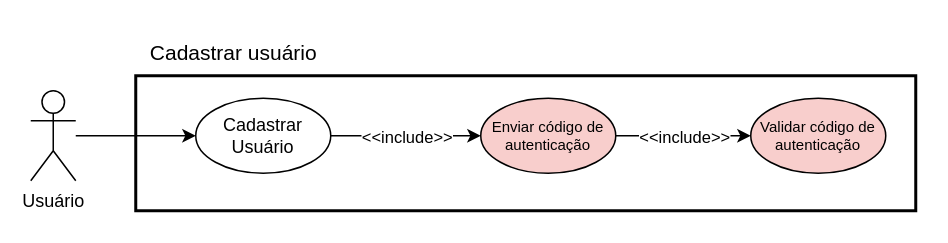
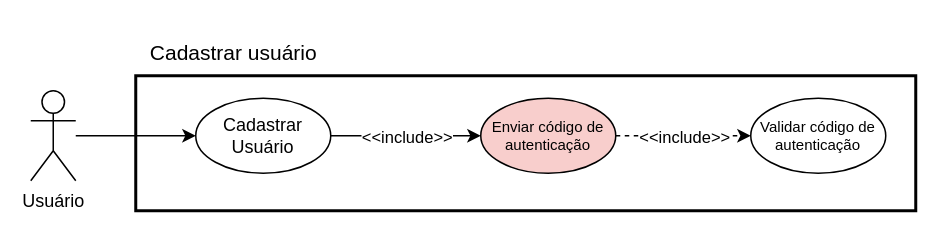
(629, 136) -> (629, 136)
(818, 136) -> (818, 136)
